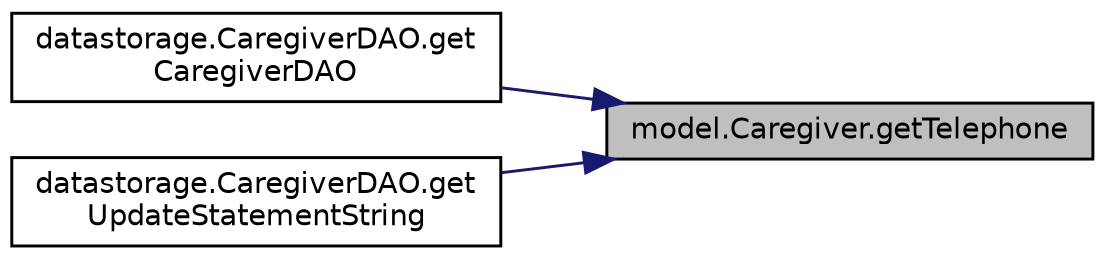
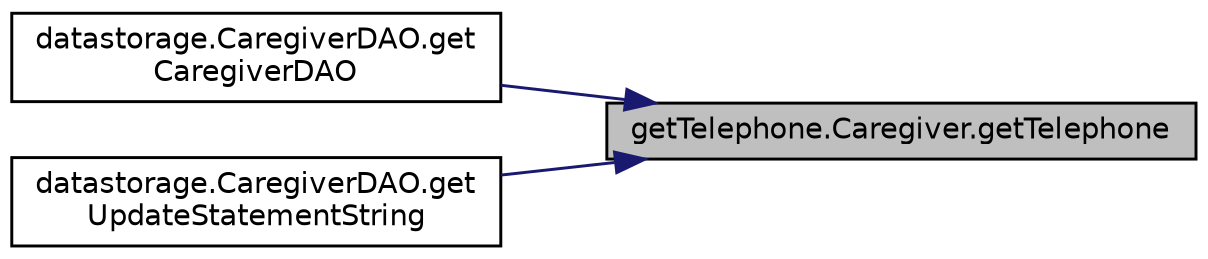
(850, 131) -> (901, 131)
